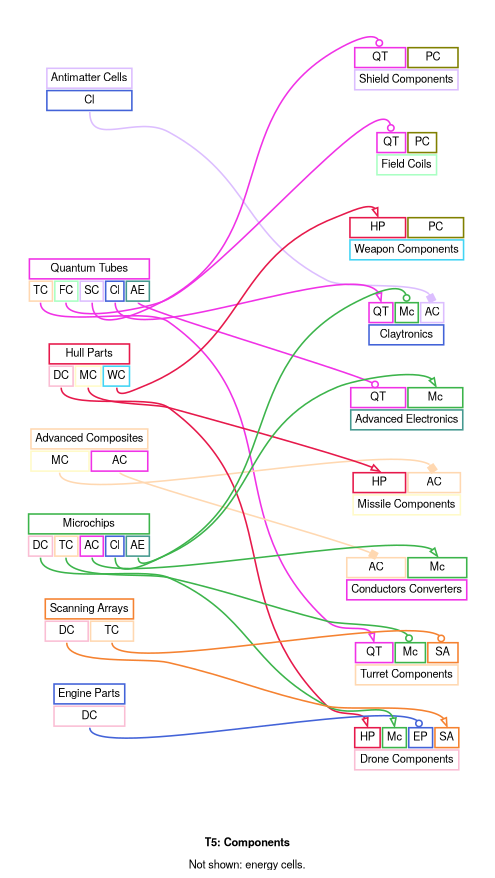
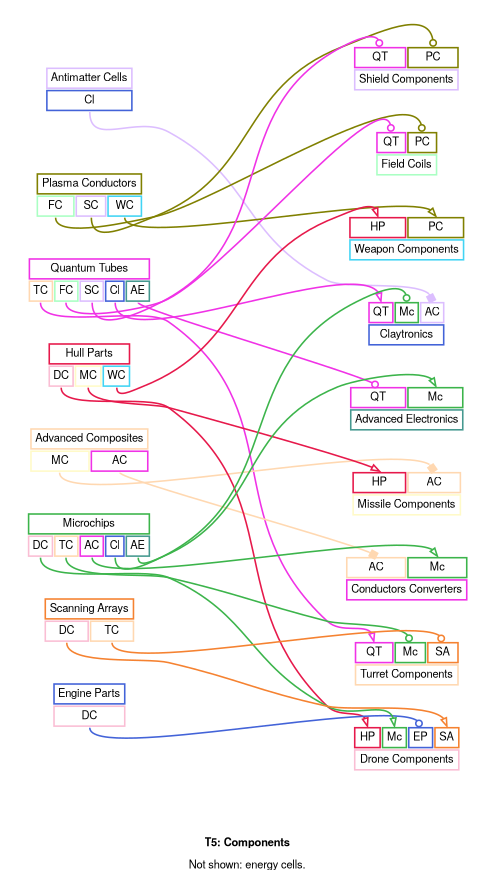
none -> (89, 195)
